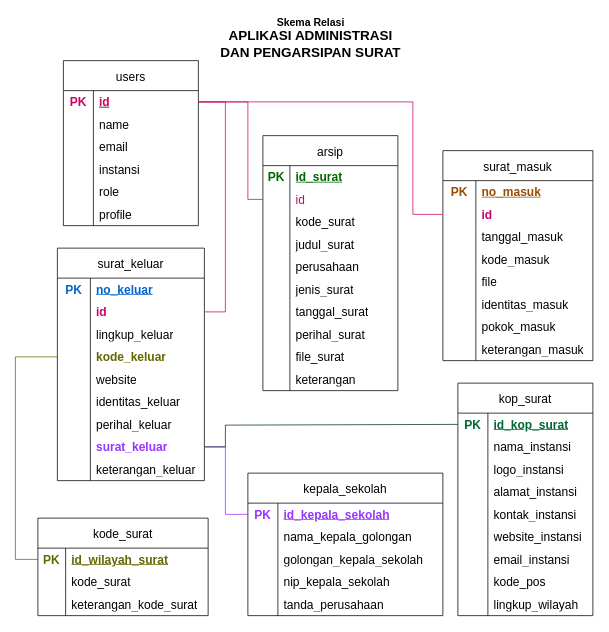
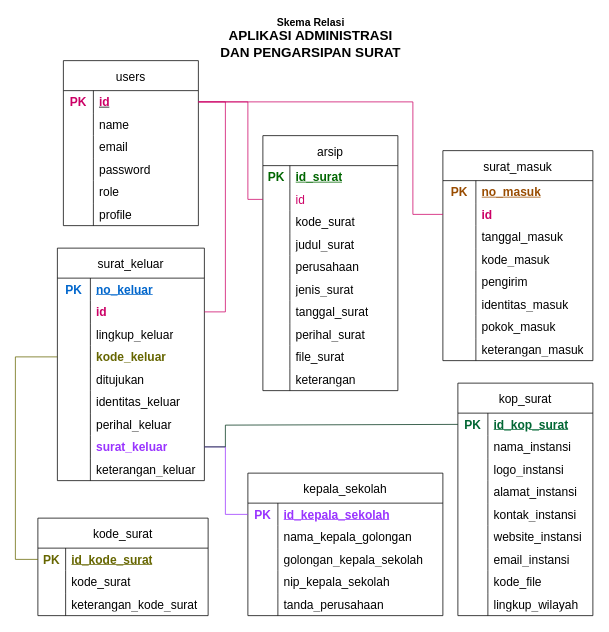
(123, 169) -> (126, 169)
(492, 282) -> (506, 282)
(118, 379) -> (125, 379)
(121, 559) -> (114, 559)
(521, 582) -> (521, 582)
